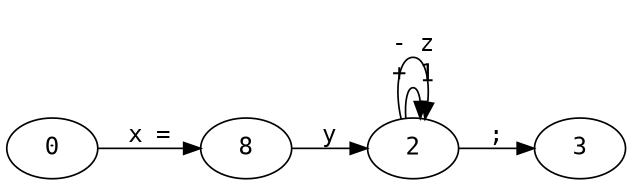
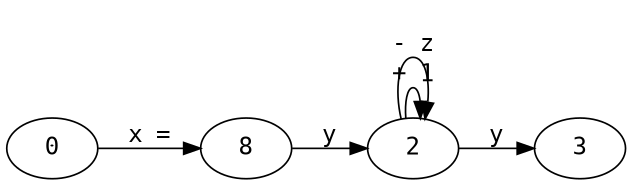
(497, 136) -> (497, 136)
